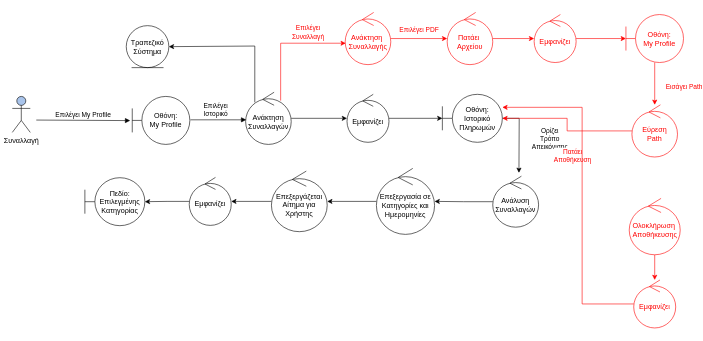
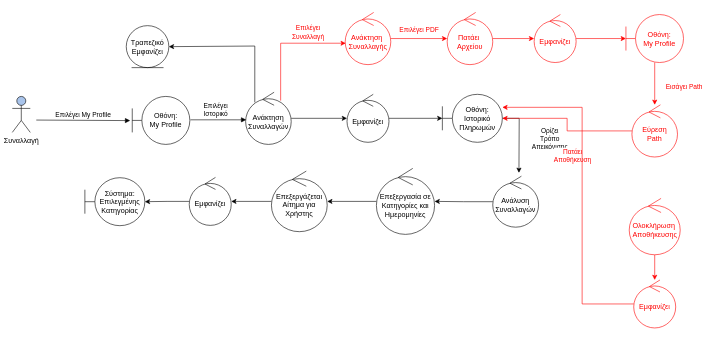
(148, 47) -> (148, 47)
(120, 202) -> (120, 202)
